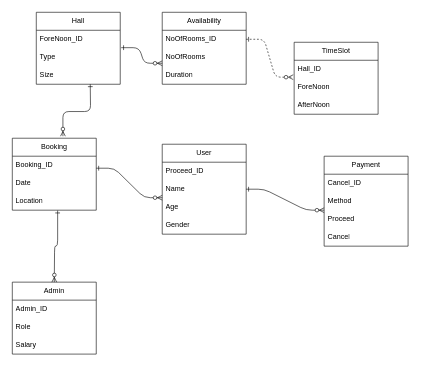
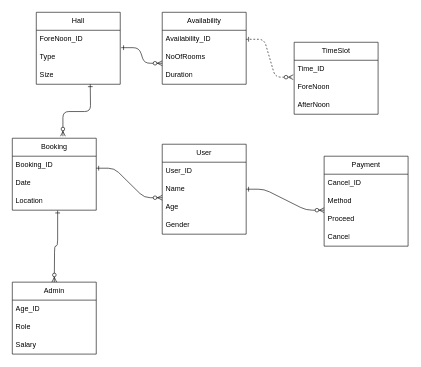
(190, 39) -> (191, 39)
(310, 69) -> (311, 69)
(186, 171) -> (180, 171)
(31, 309) -> (28, 309)
